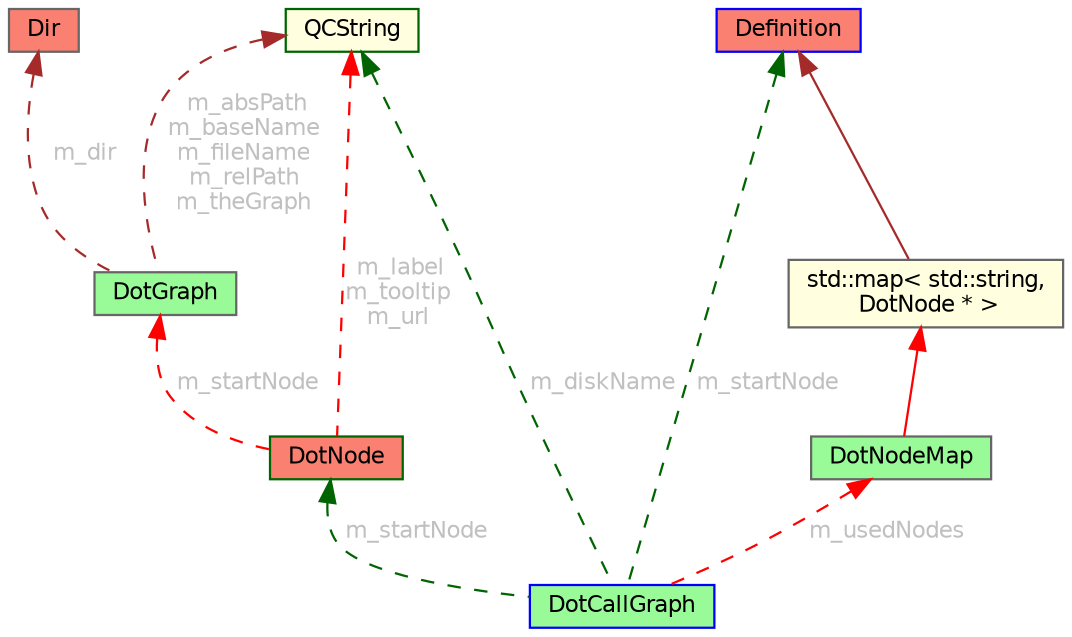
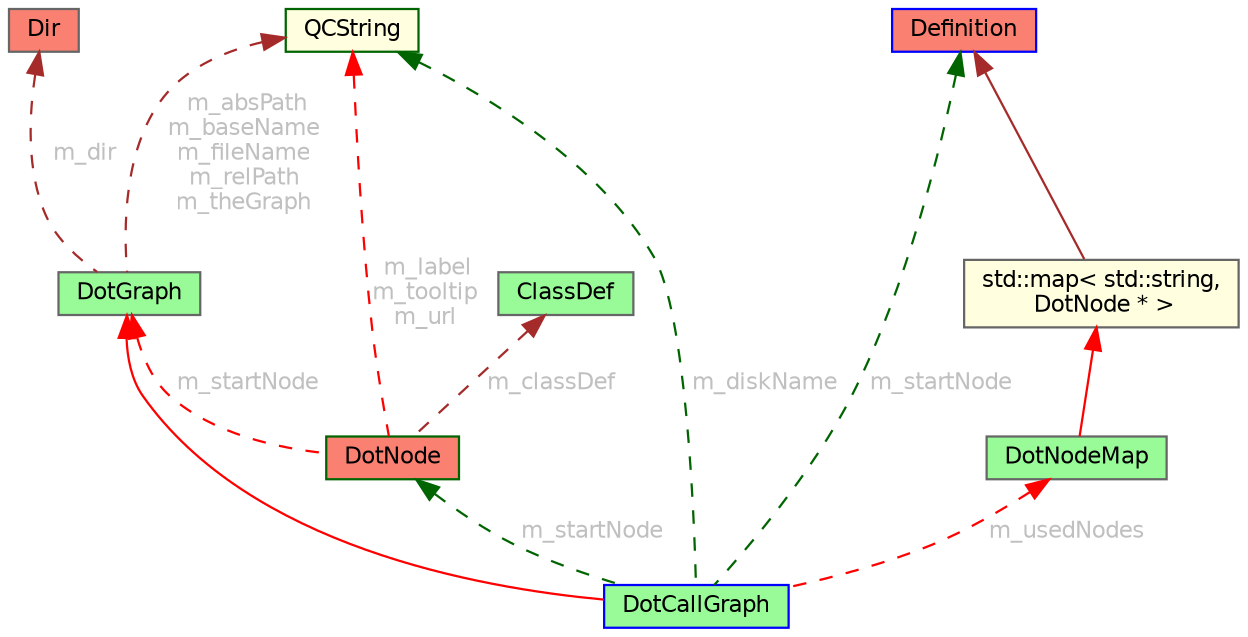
none -> (566, 294)
none -> (323, 532)
